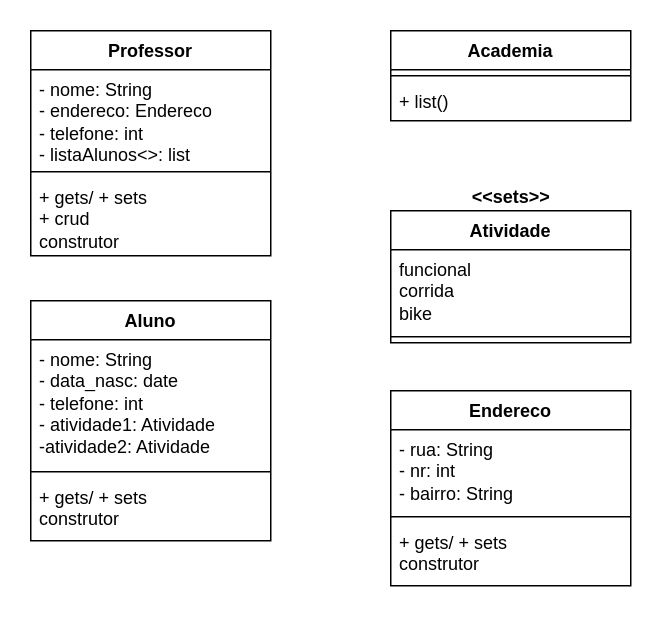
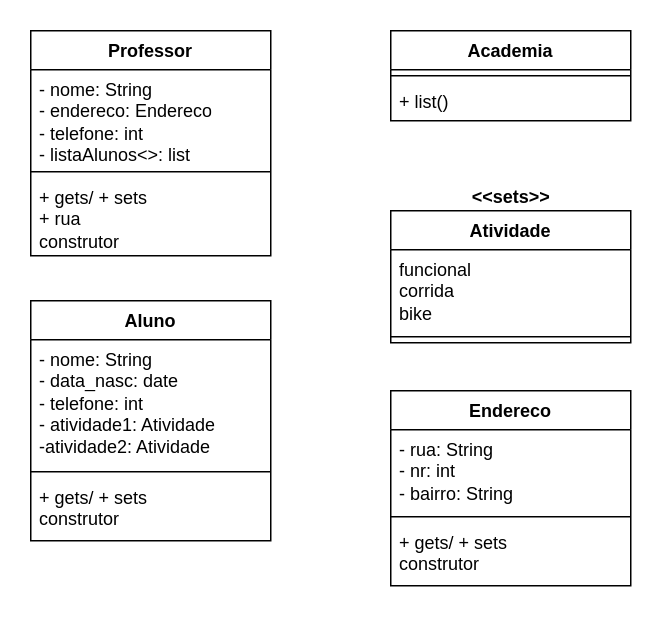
(103, 221) -> (103, 221)
